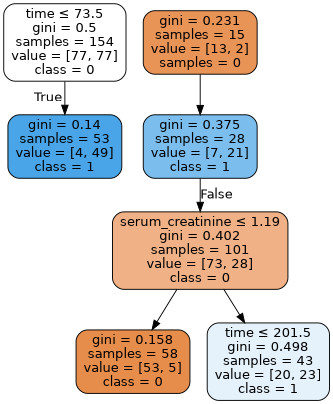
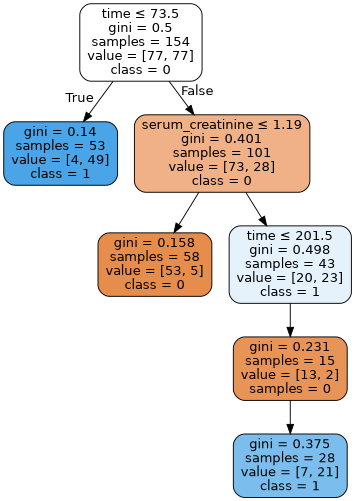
(200, 190) -> (179, 94)
(200, 236) -> (222, 139)
none -> (290, 315)
